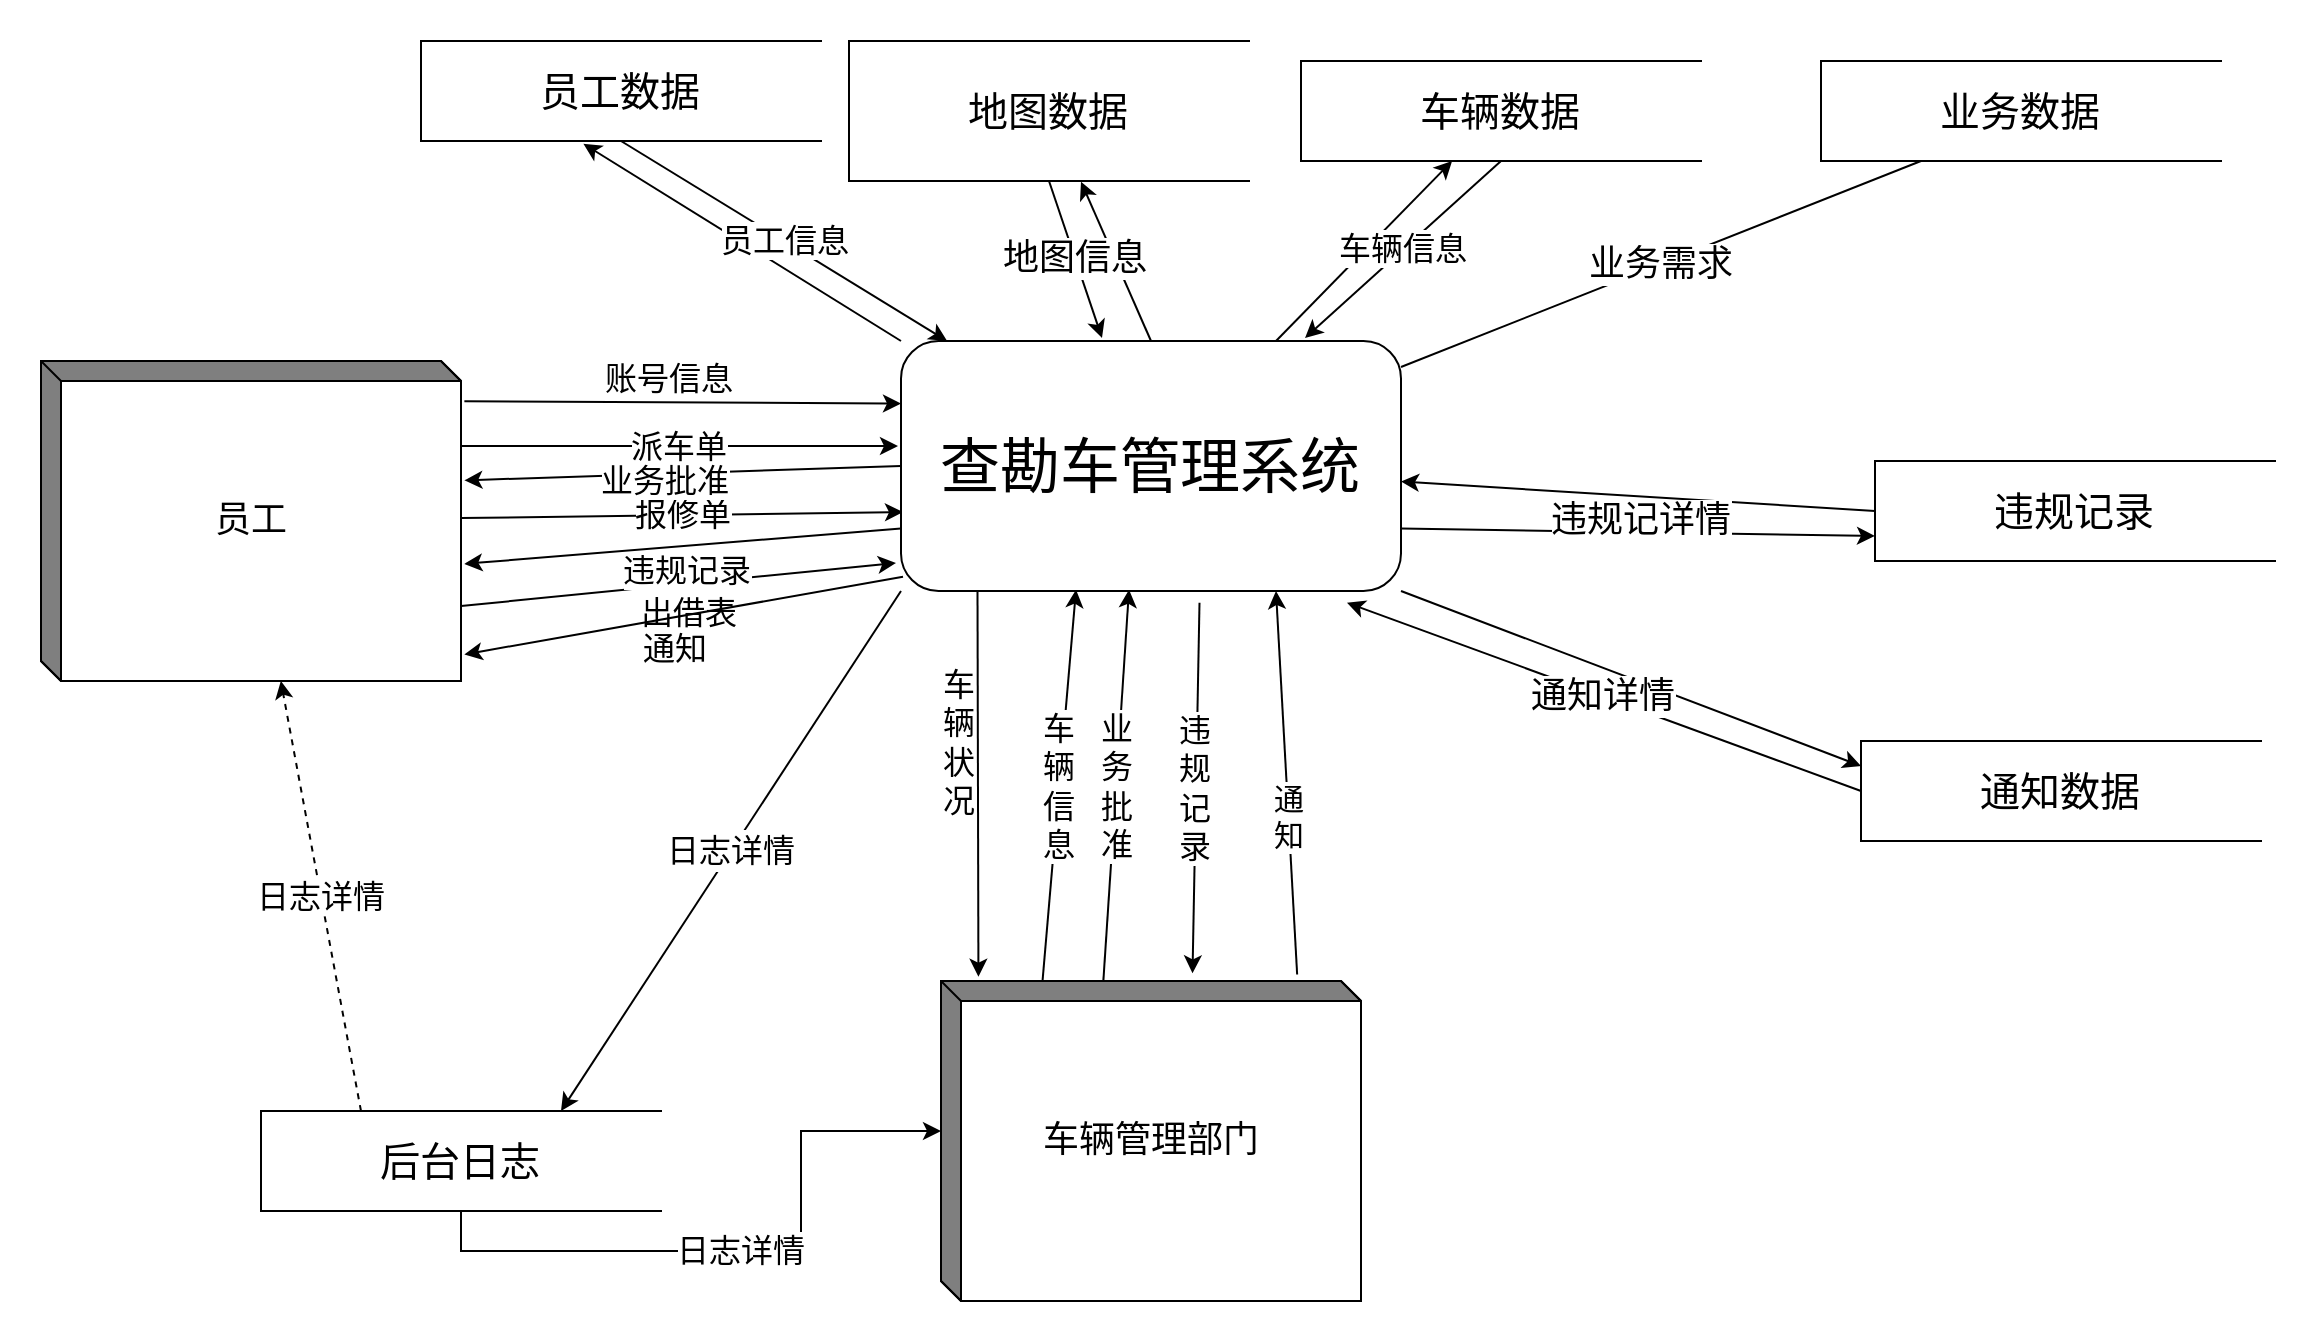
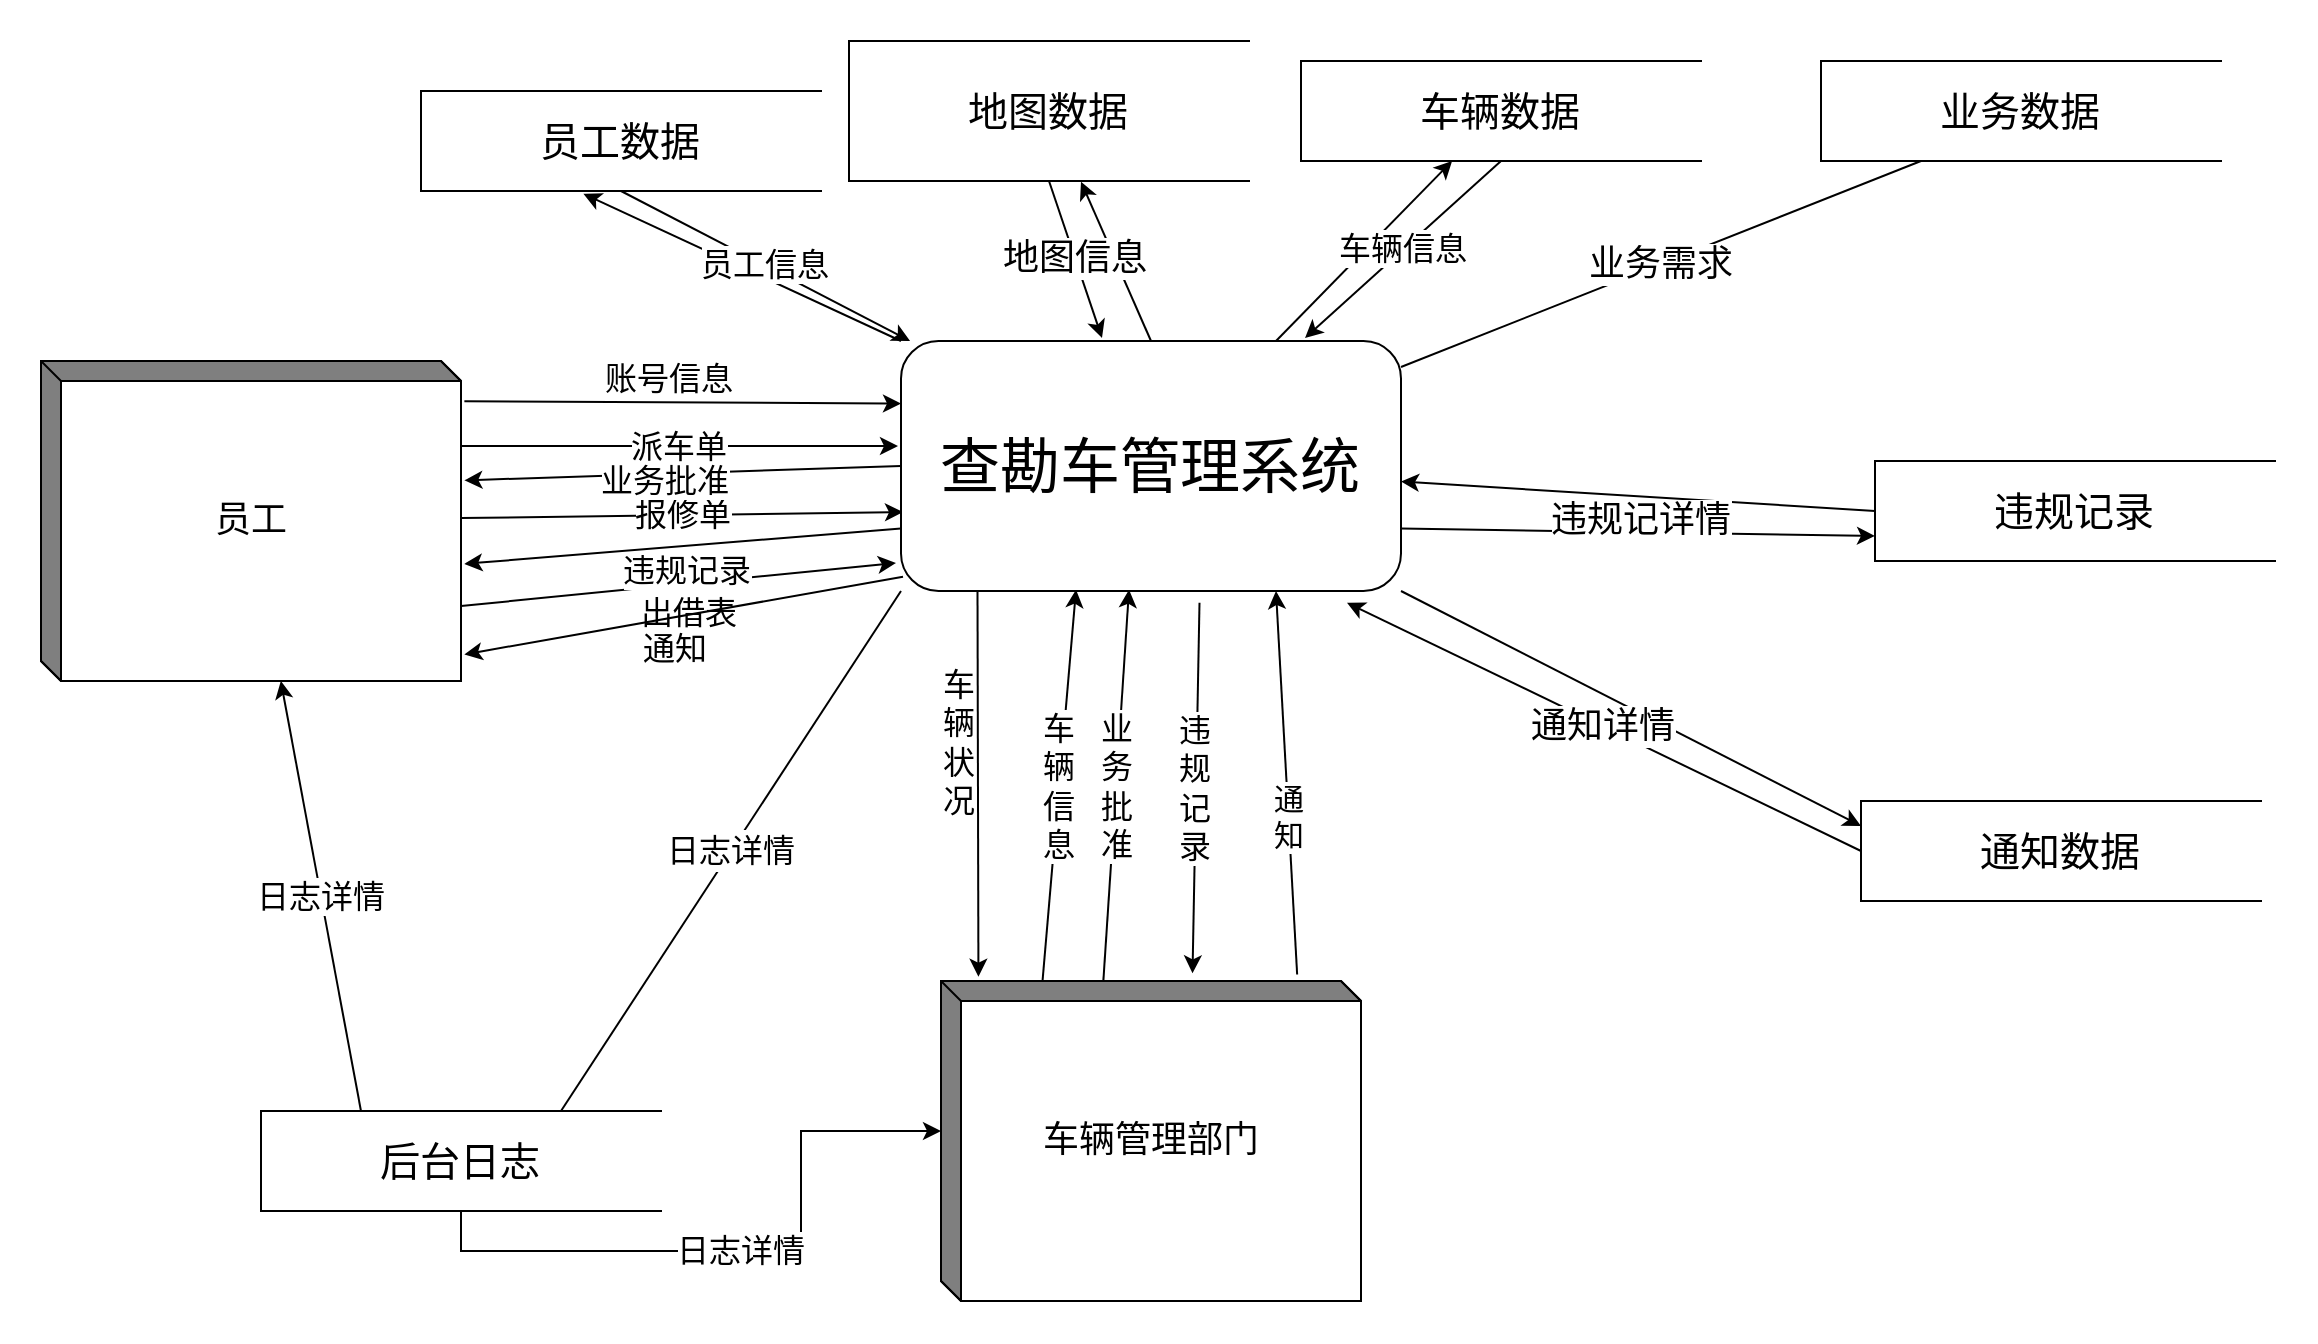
(621, 91) -> (621, 141)
(2061, 791) -> (2061, 851)
(343, 1015) -> (343, 1015)
(569, 1099) -> (566, 1103)
